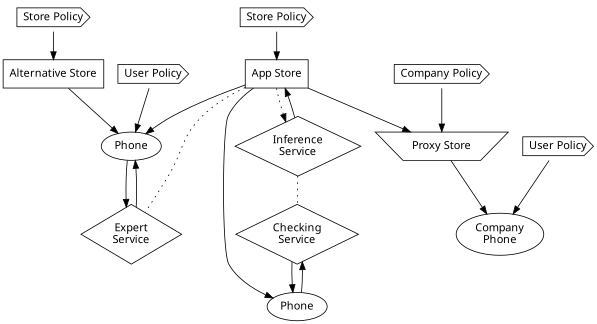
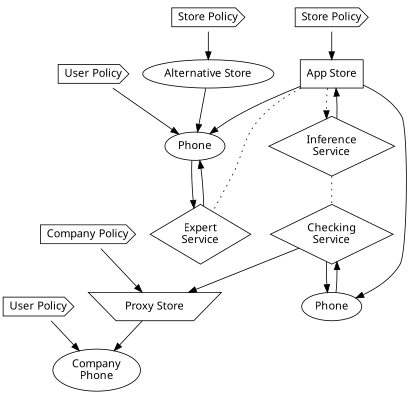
(53, 74) -> (208, 74)
(356, 108) -> (247, 269)
